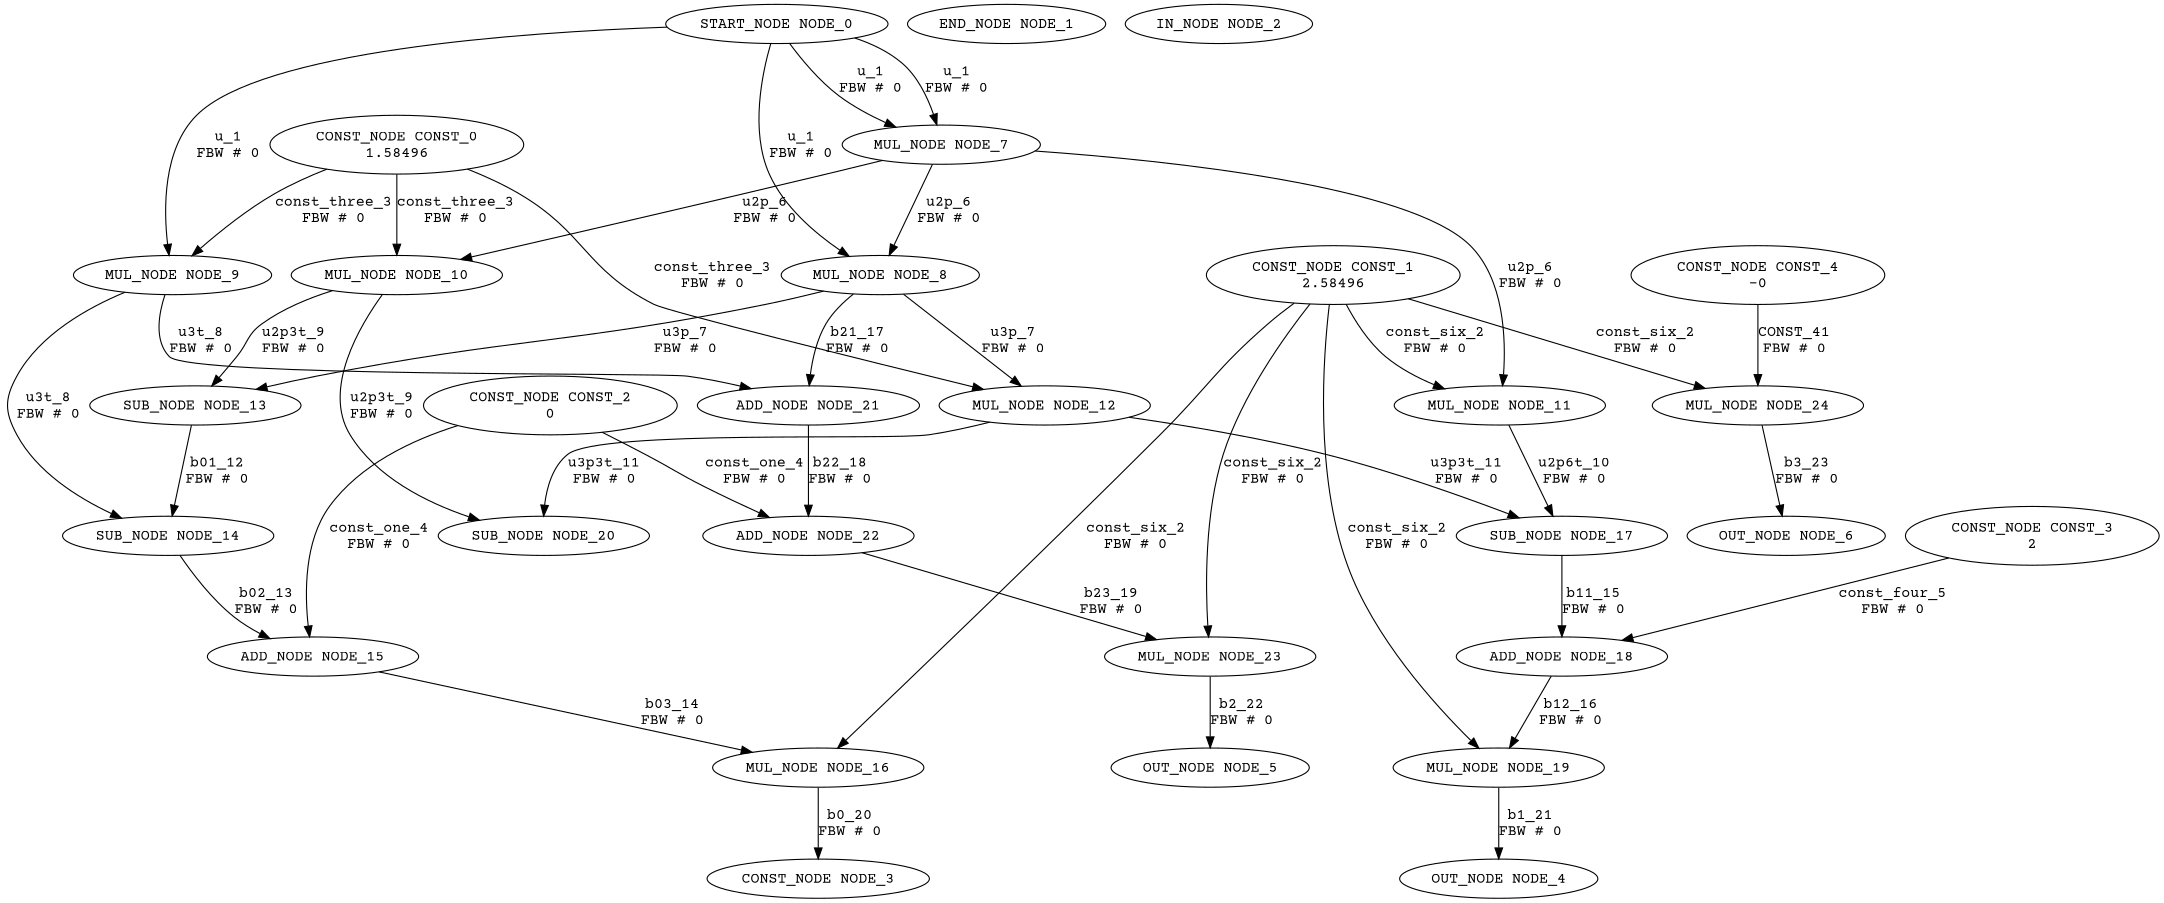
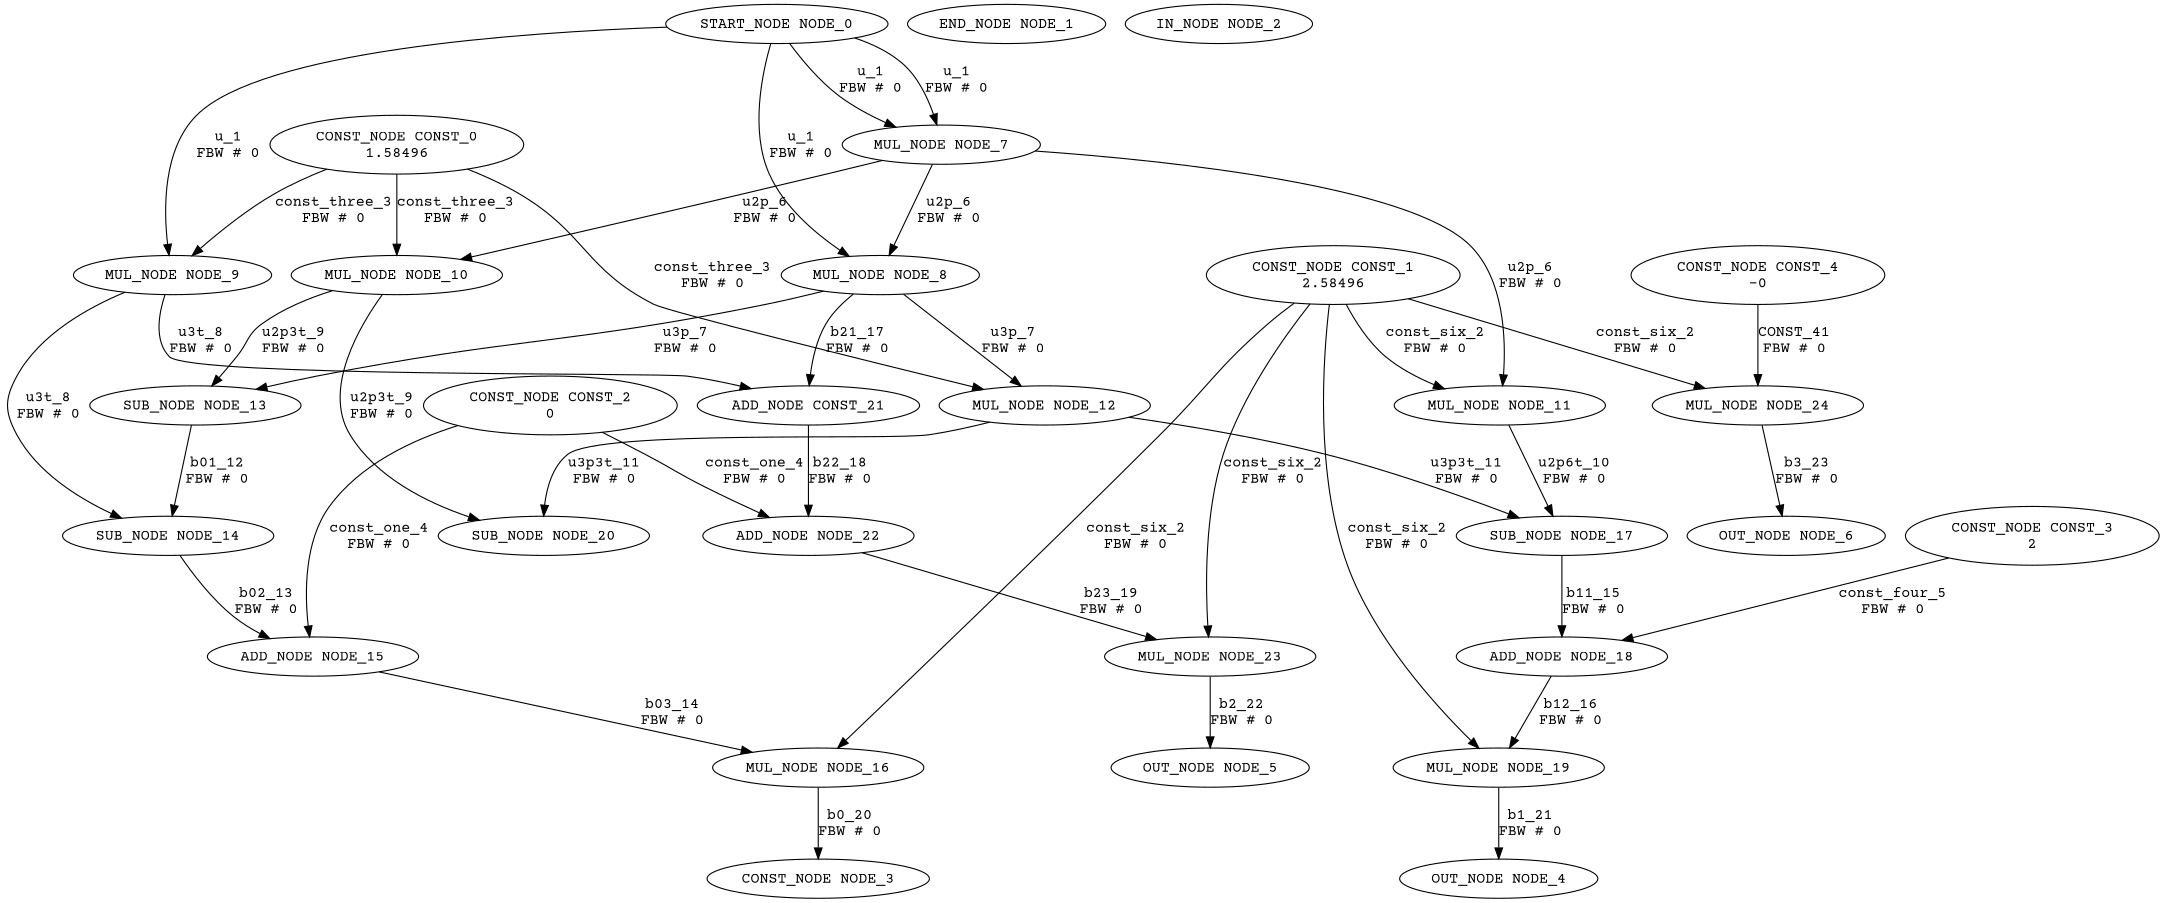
(808, 405) -> (808, 405)
